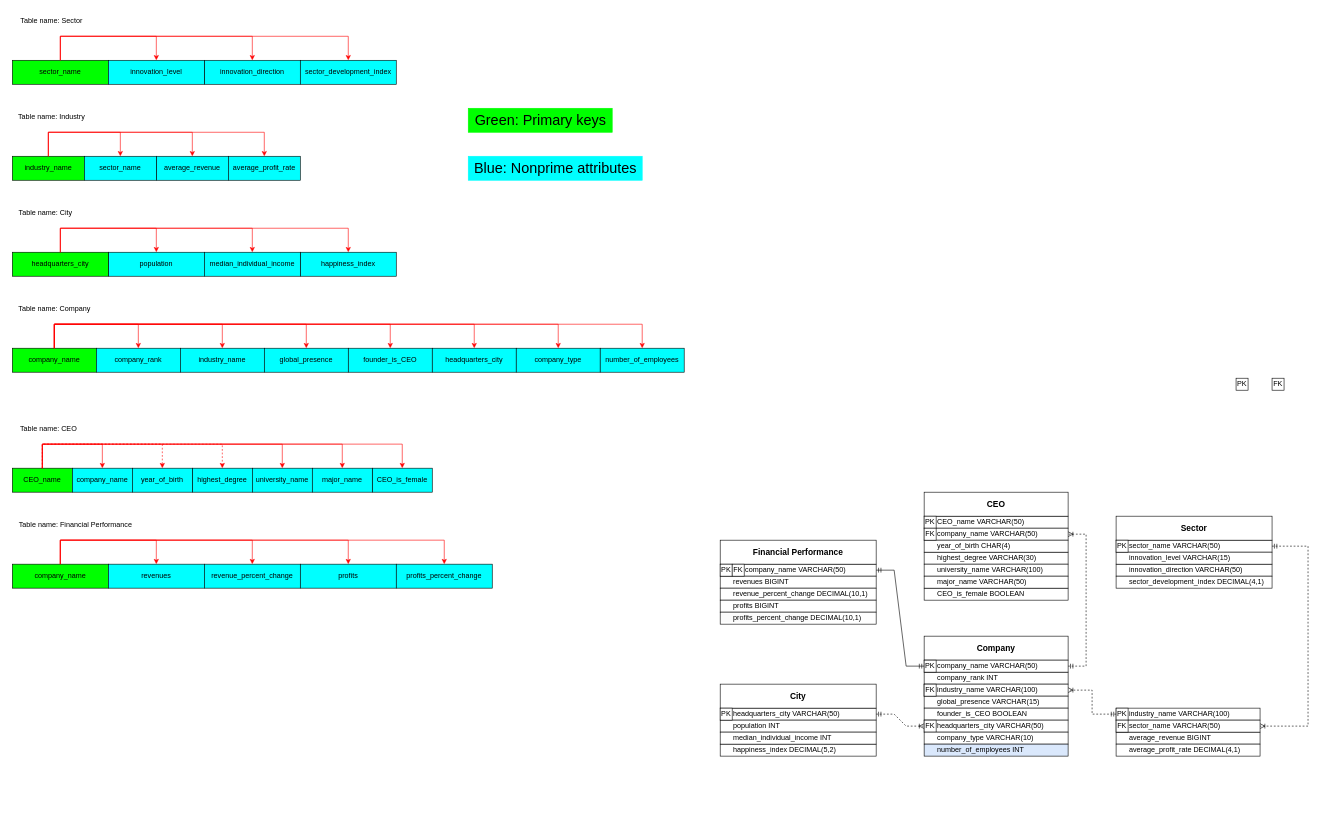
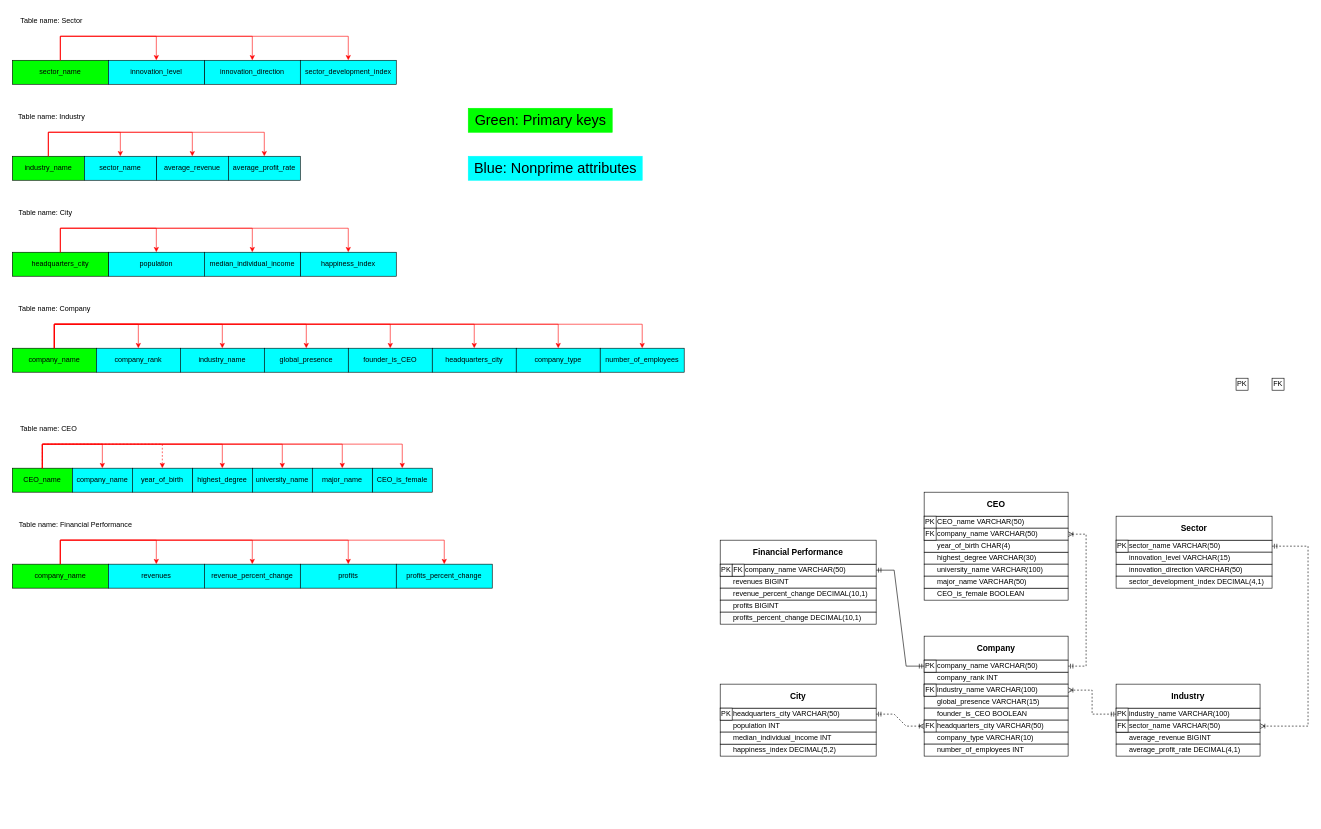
(222, 455) -> (222, 455)
none -> (1188, 696)
(996, 750) -> (996, 750)
